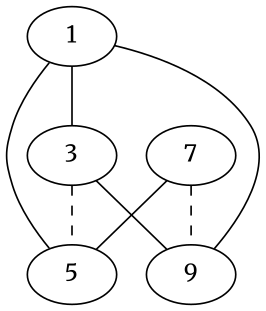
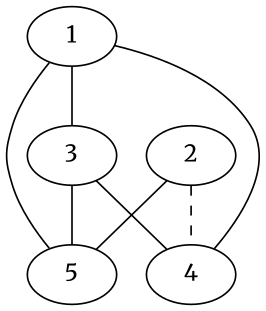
(191, 155) -> (191, 155)
(72, 215) -> (72, 215)
(191, 275) -> (191, 275)
